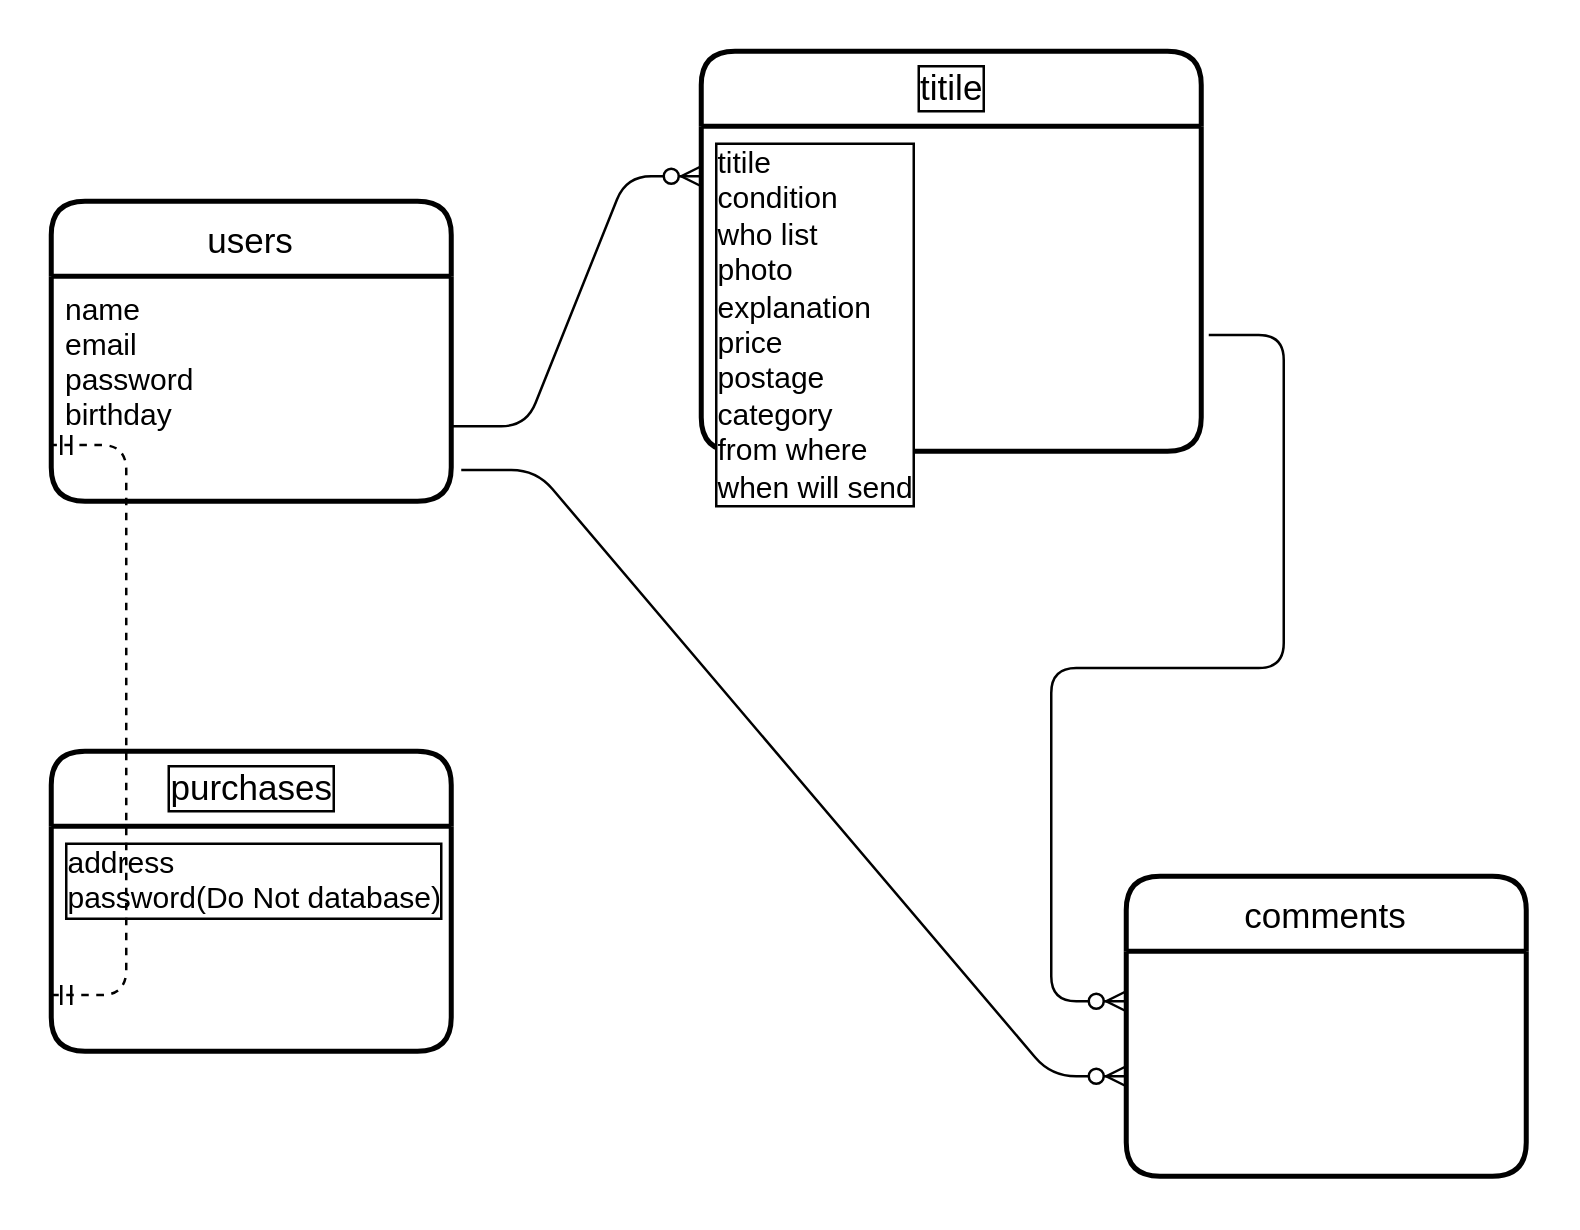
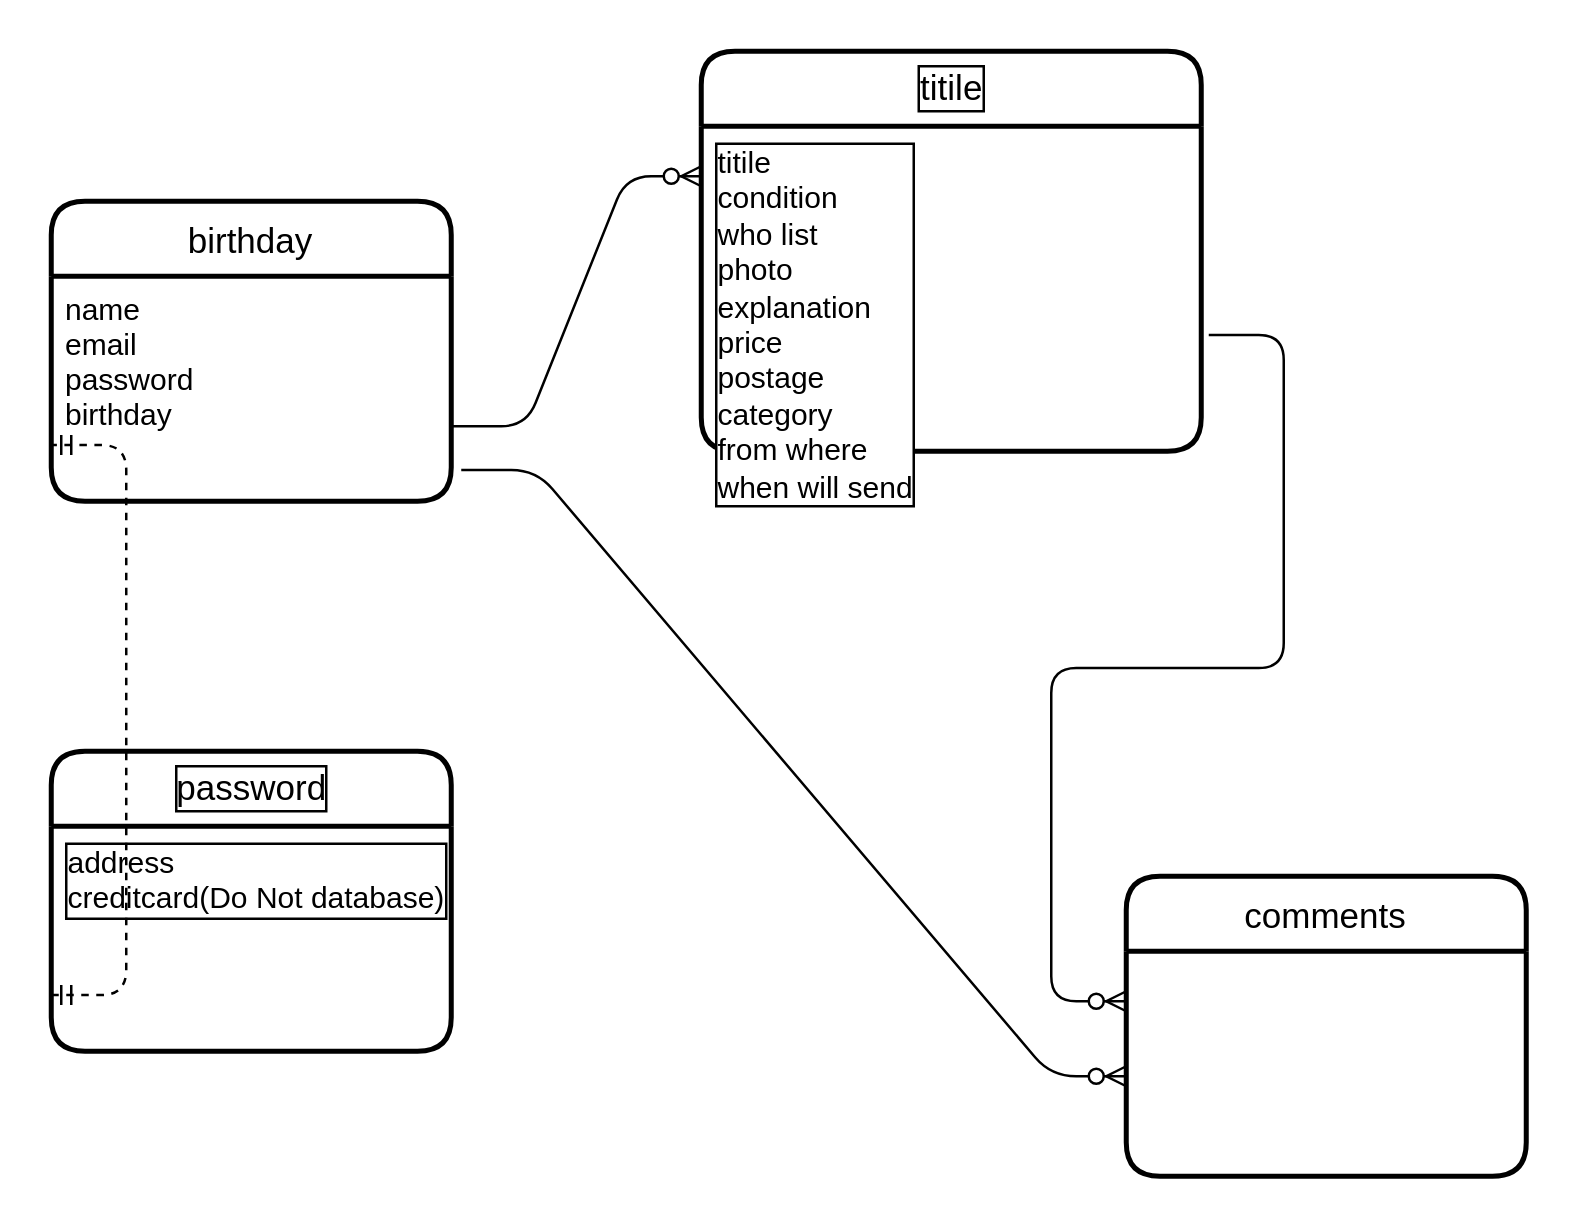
(250, 241) -> (250, 241)
(253, 789) -> (253, 789)
(268, 880) -> (281, 880)
